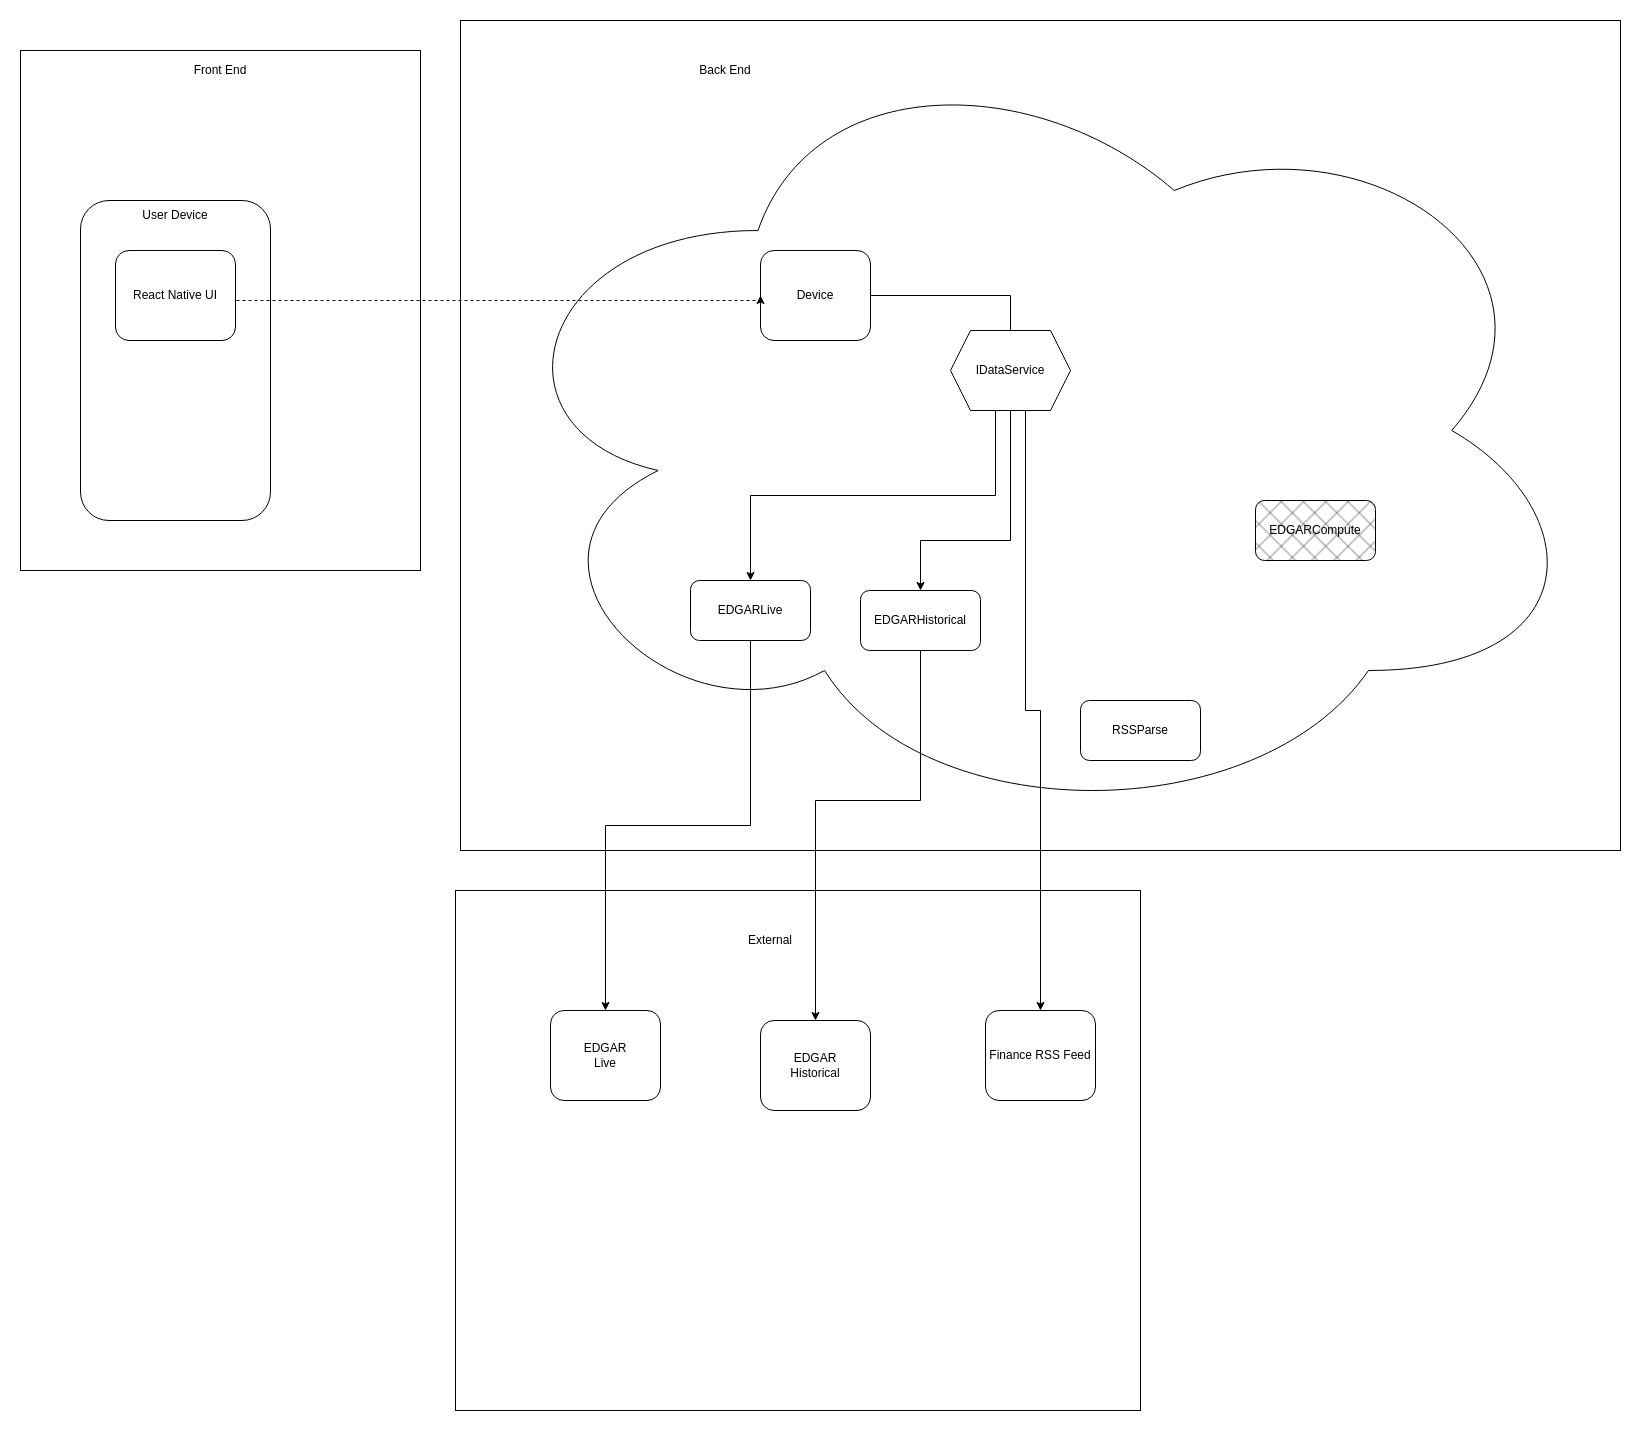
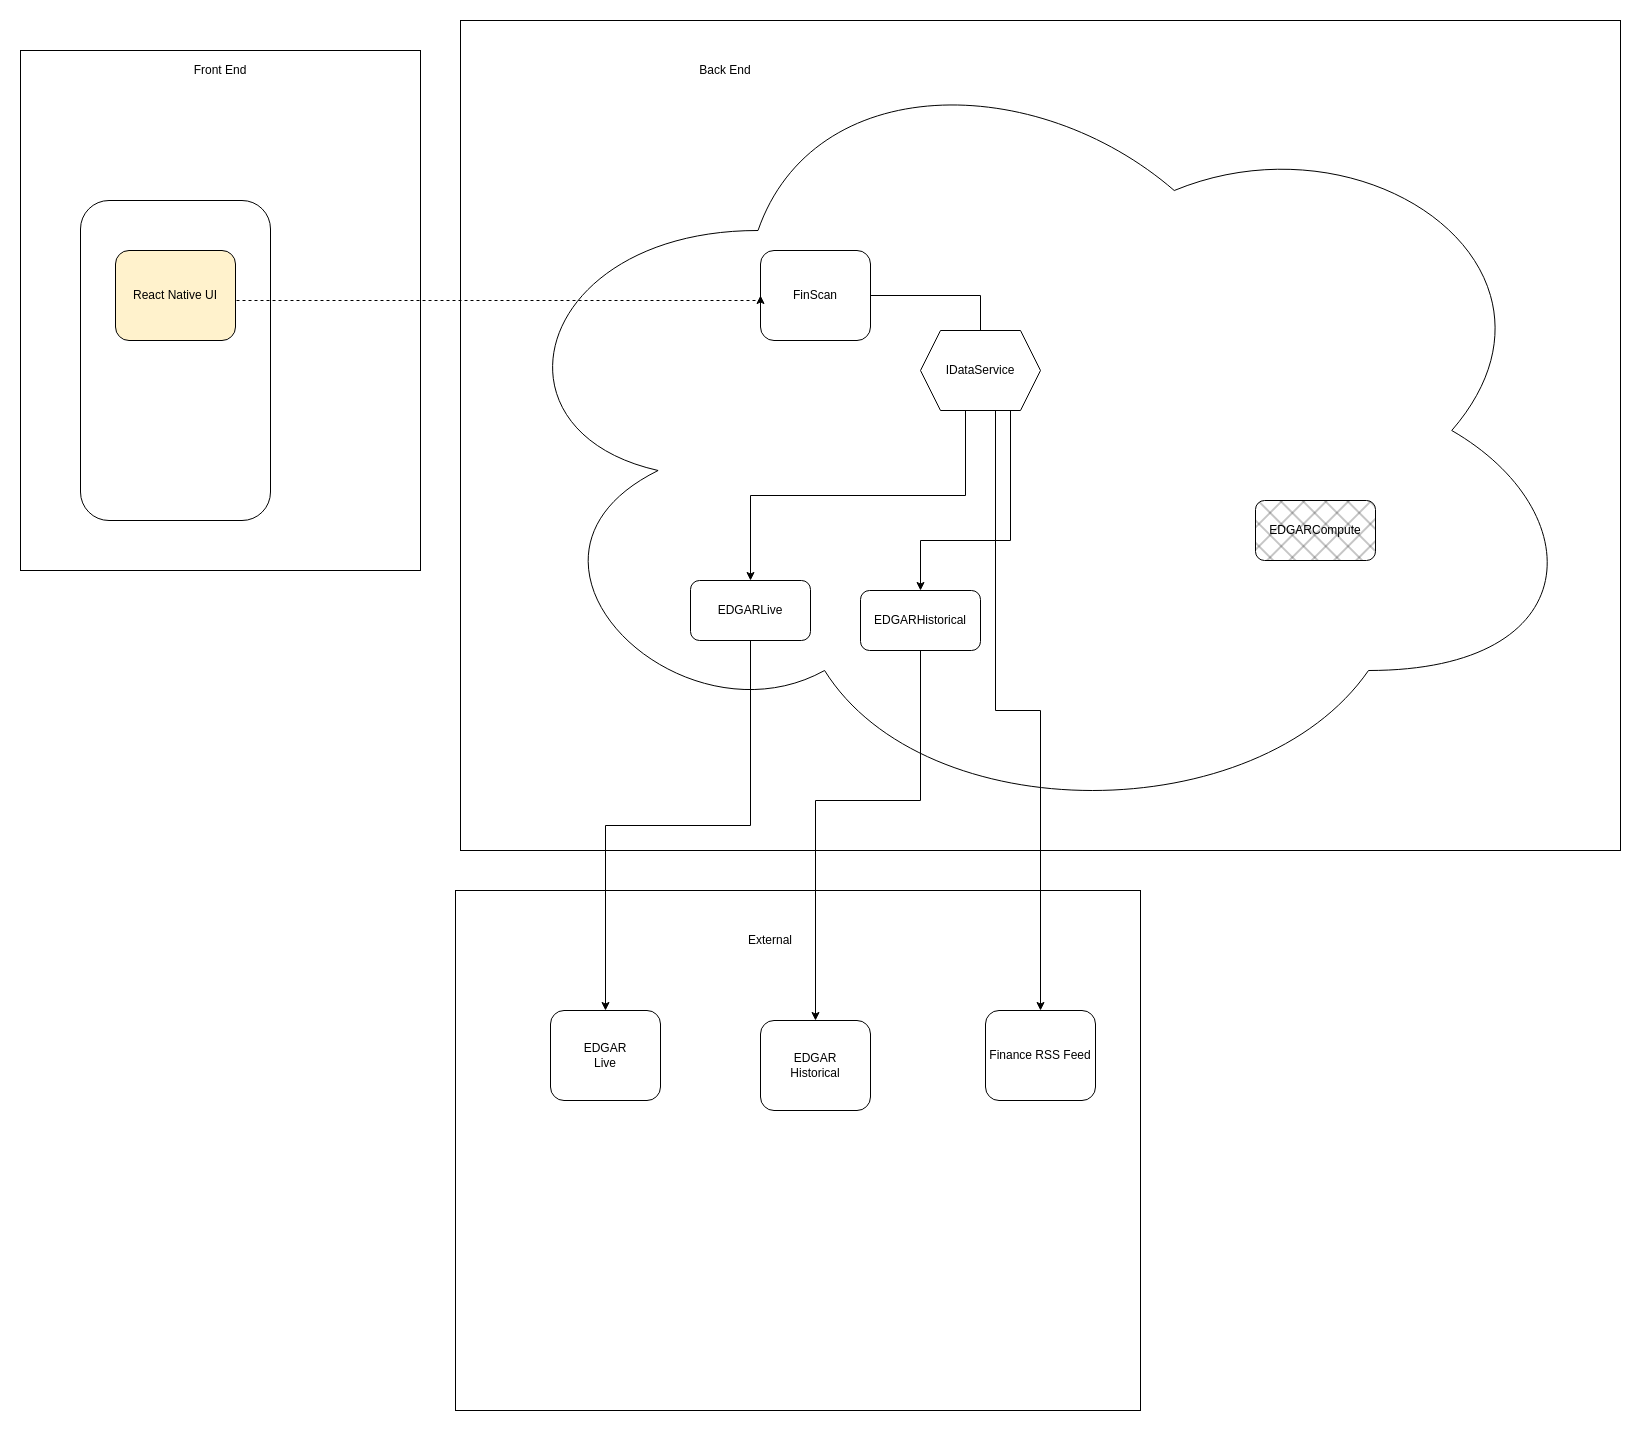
(176, 216) -> none
(176, 296) -> (176, 296)
(816, 296) -> (816, 296)
(1011, 371) -> (981, 371)
(1141, 731) -> none
